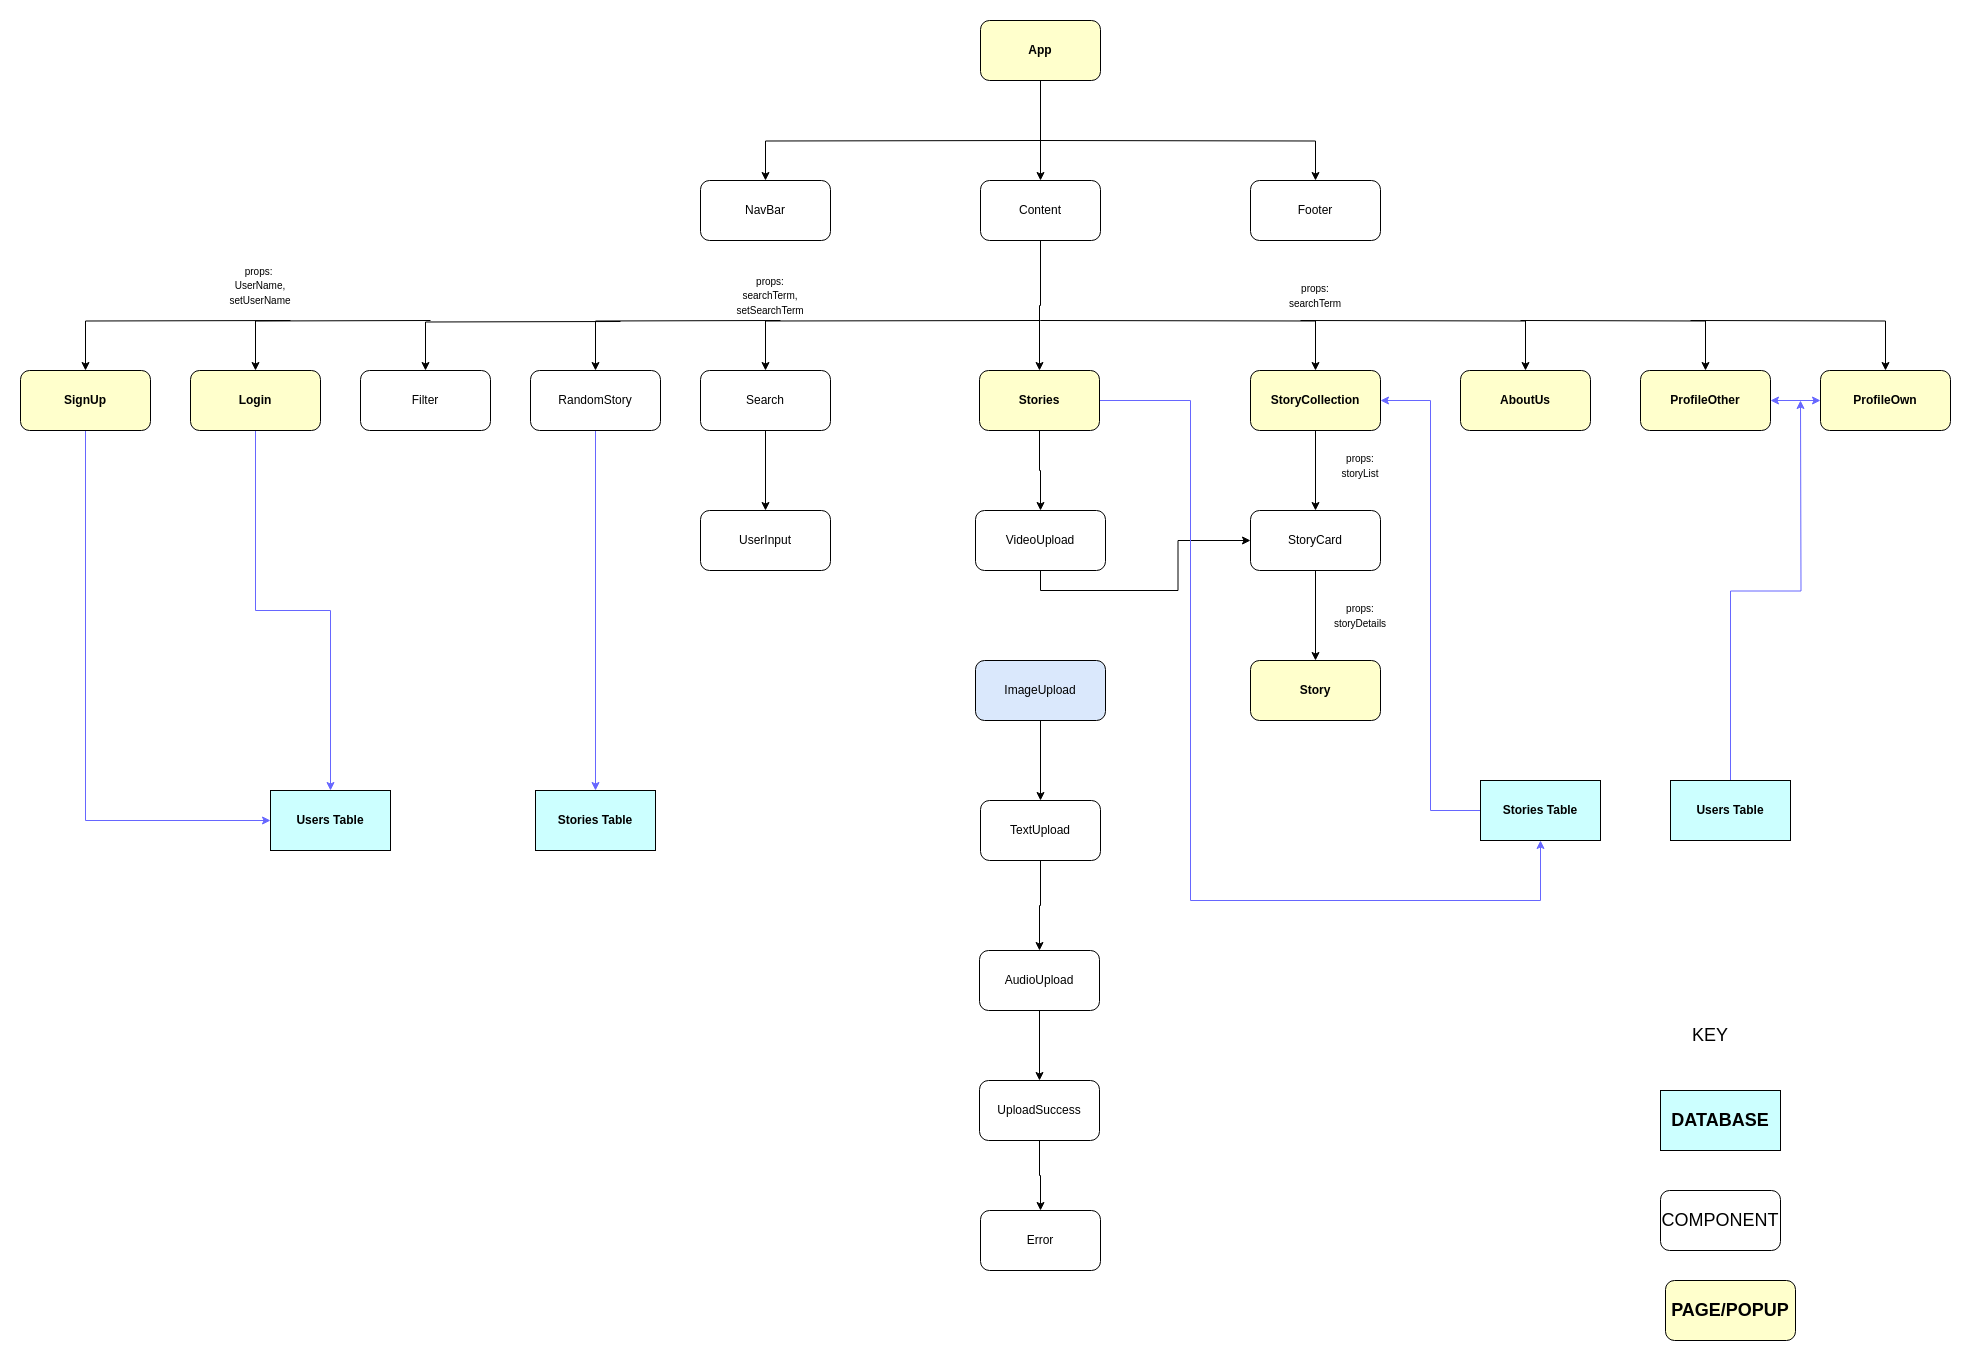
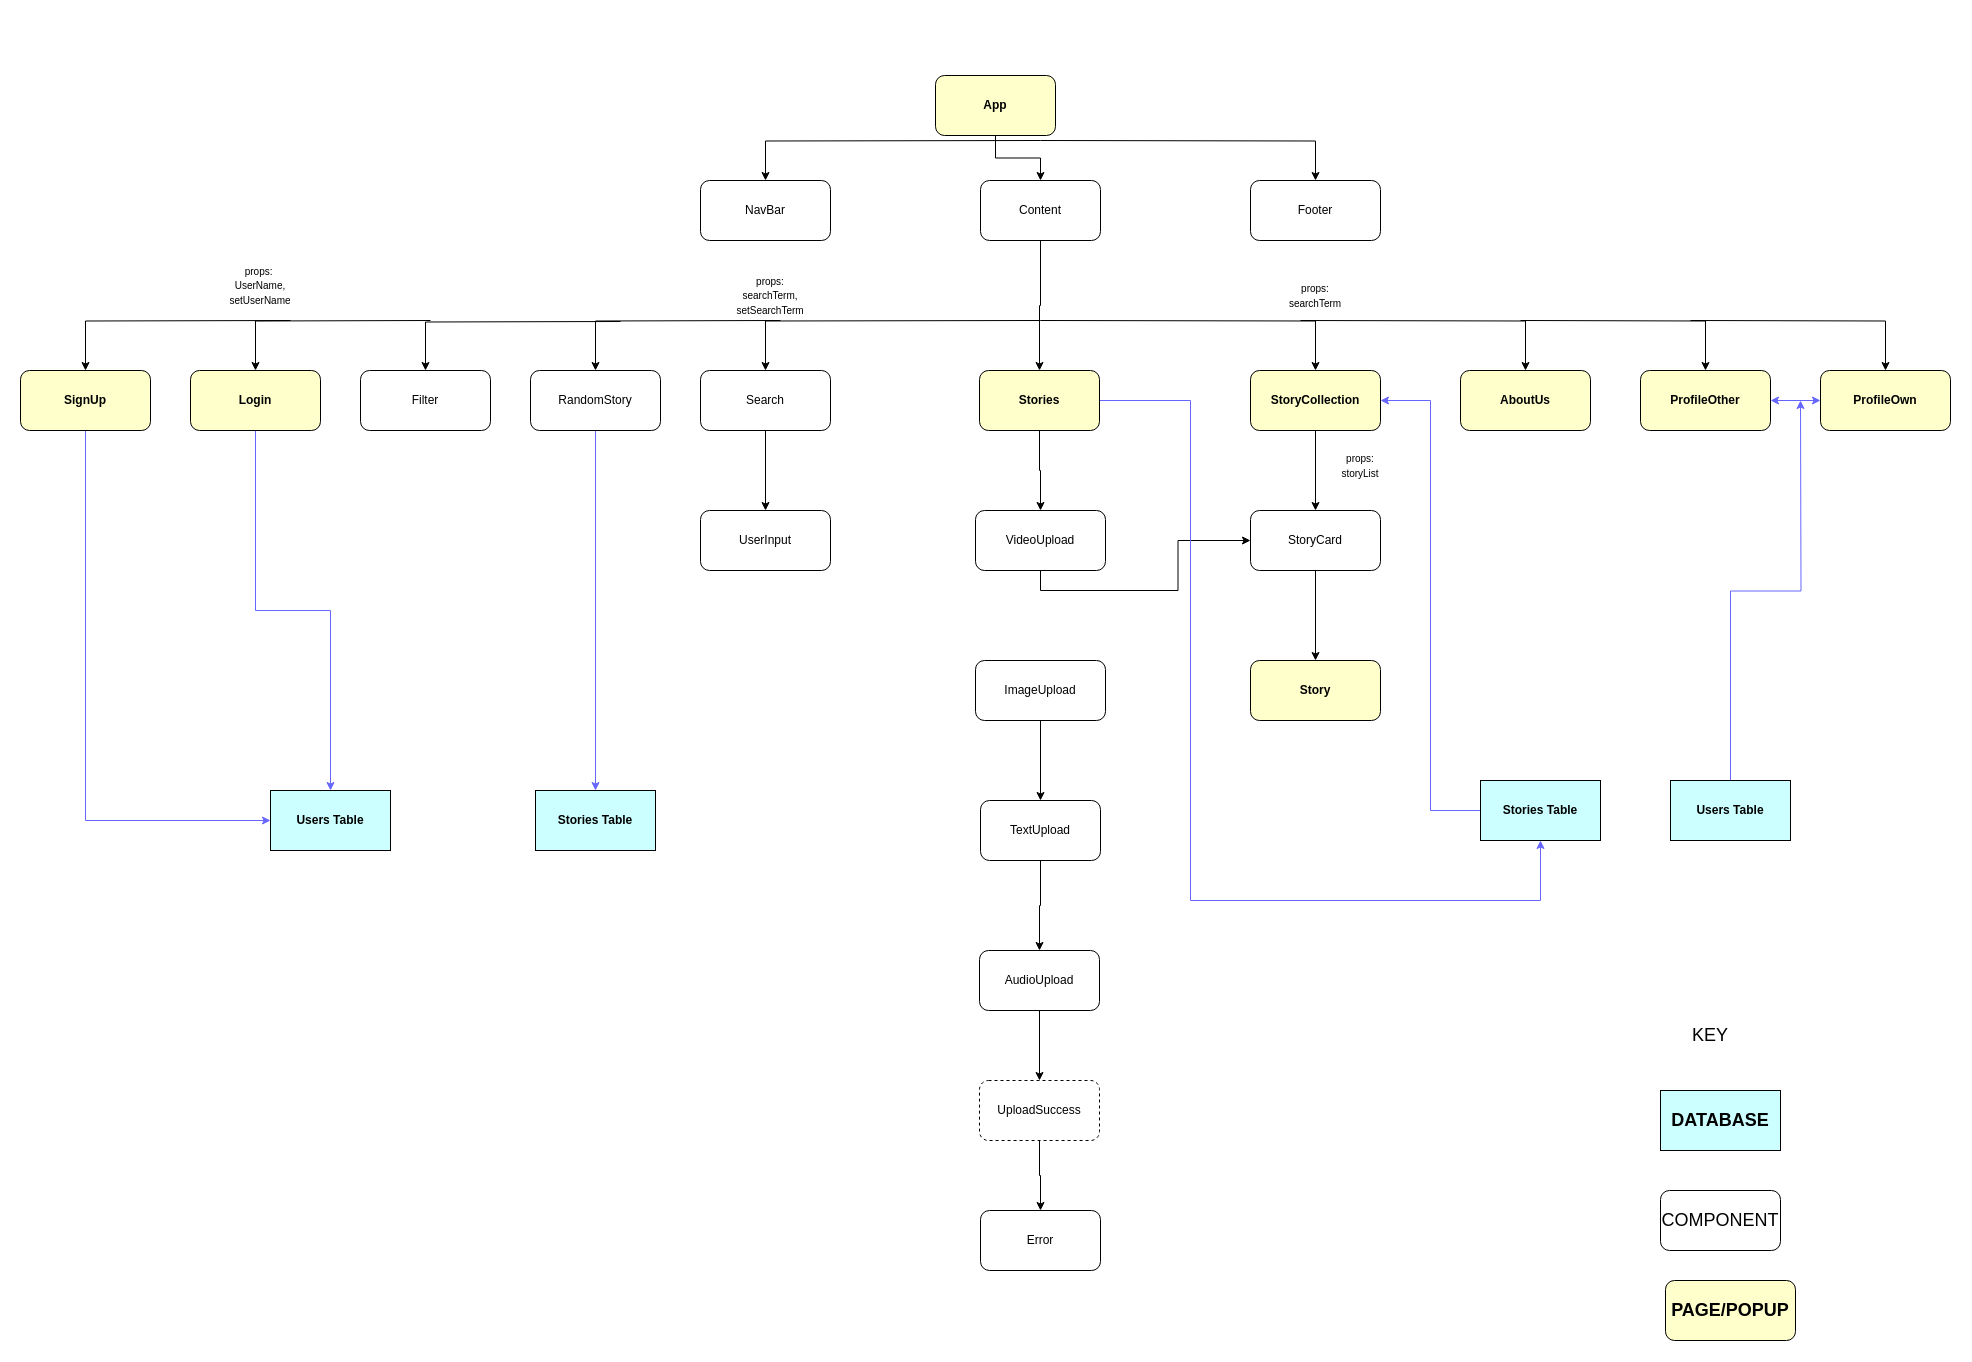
(1041, 51) -> (996, 106)
(1361, 616) -> none
(1041, 691) -> (1041, 691)
(1040, 1111) -> (1040, 1111)
